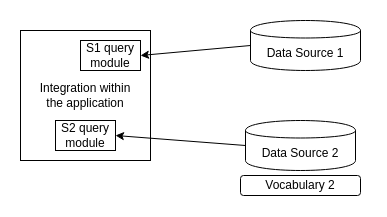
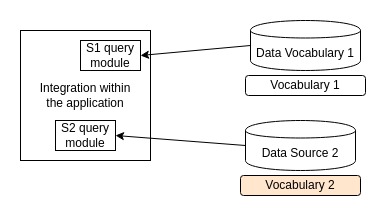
(306, 54) -> (306, 54)
none -> (306, 86)
(301, 186) -> (301, 186)
